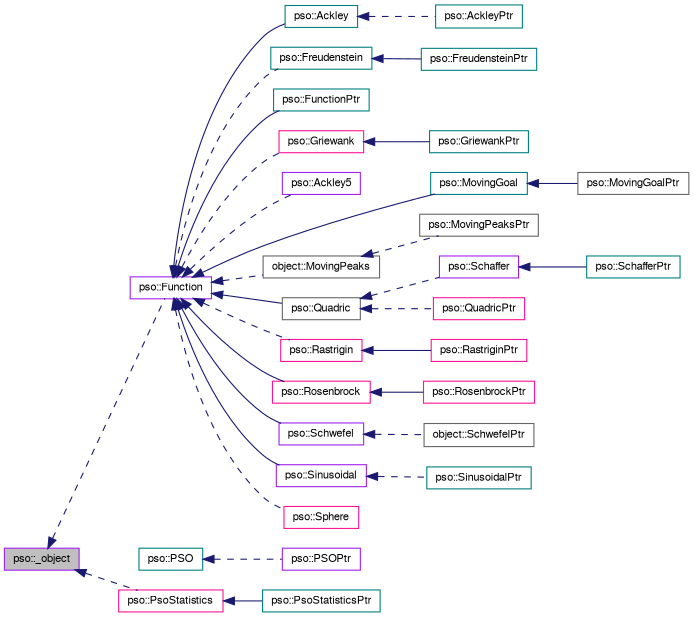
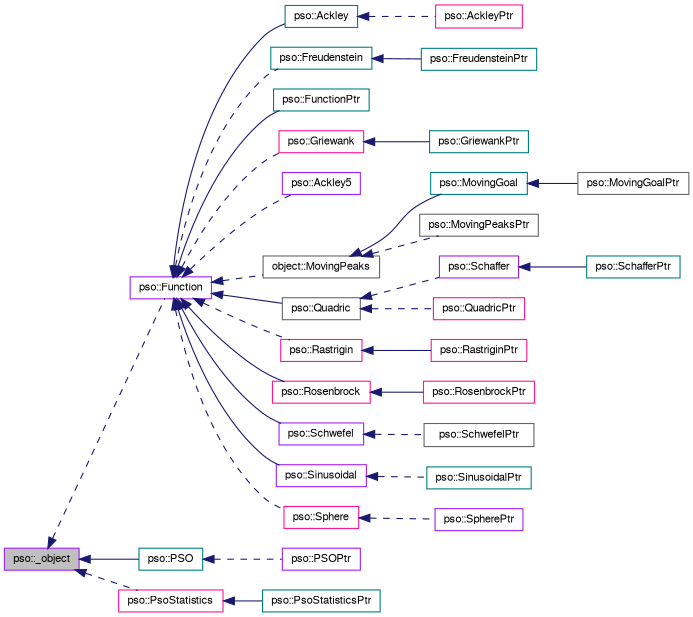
(479, 16) -> (479, 16)
(317, 228) -> (400, 222)
(479, 435) -> (479, 435)
none -> (479, 520)
none -> (115, 559)
